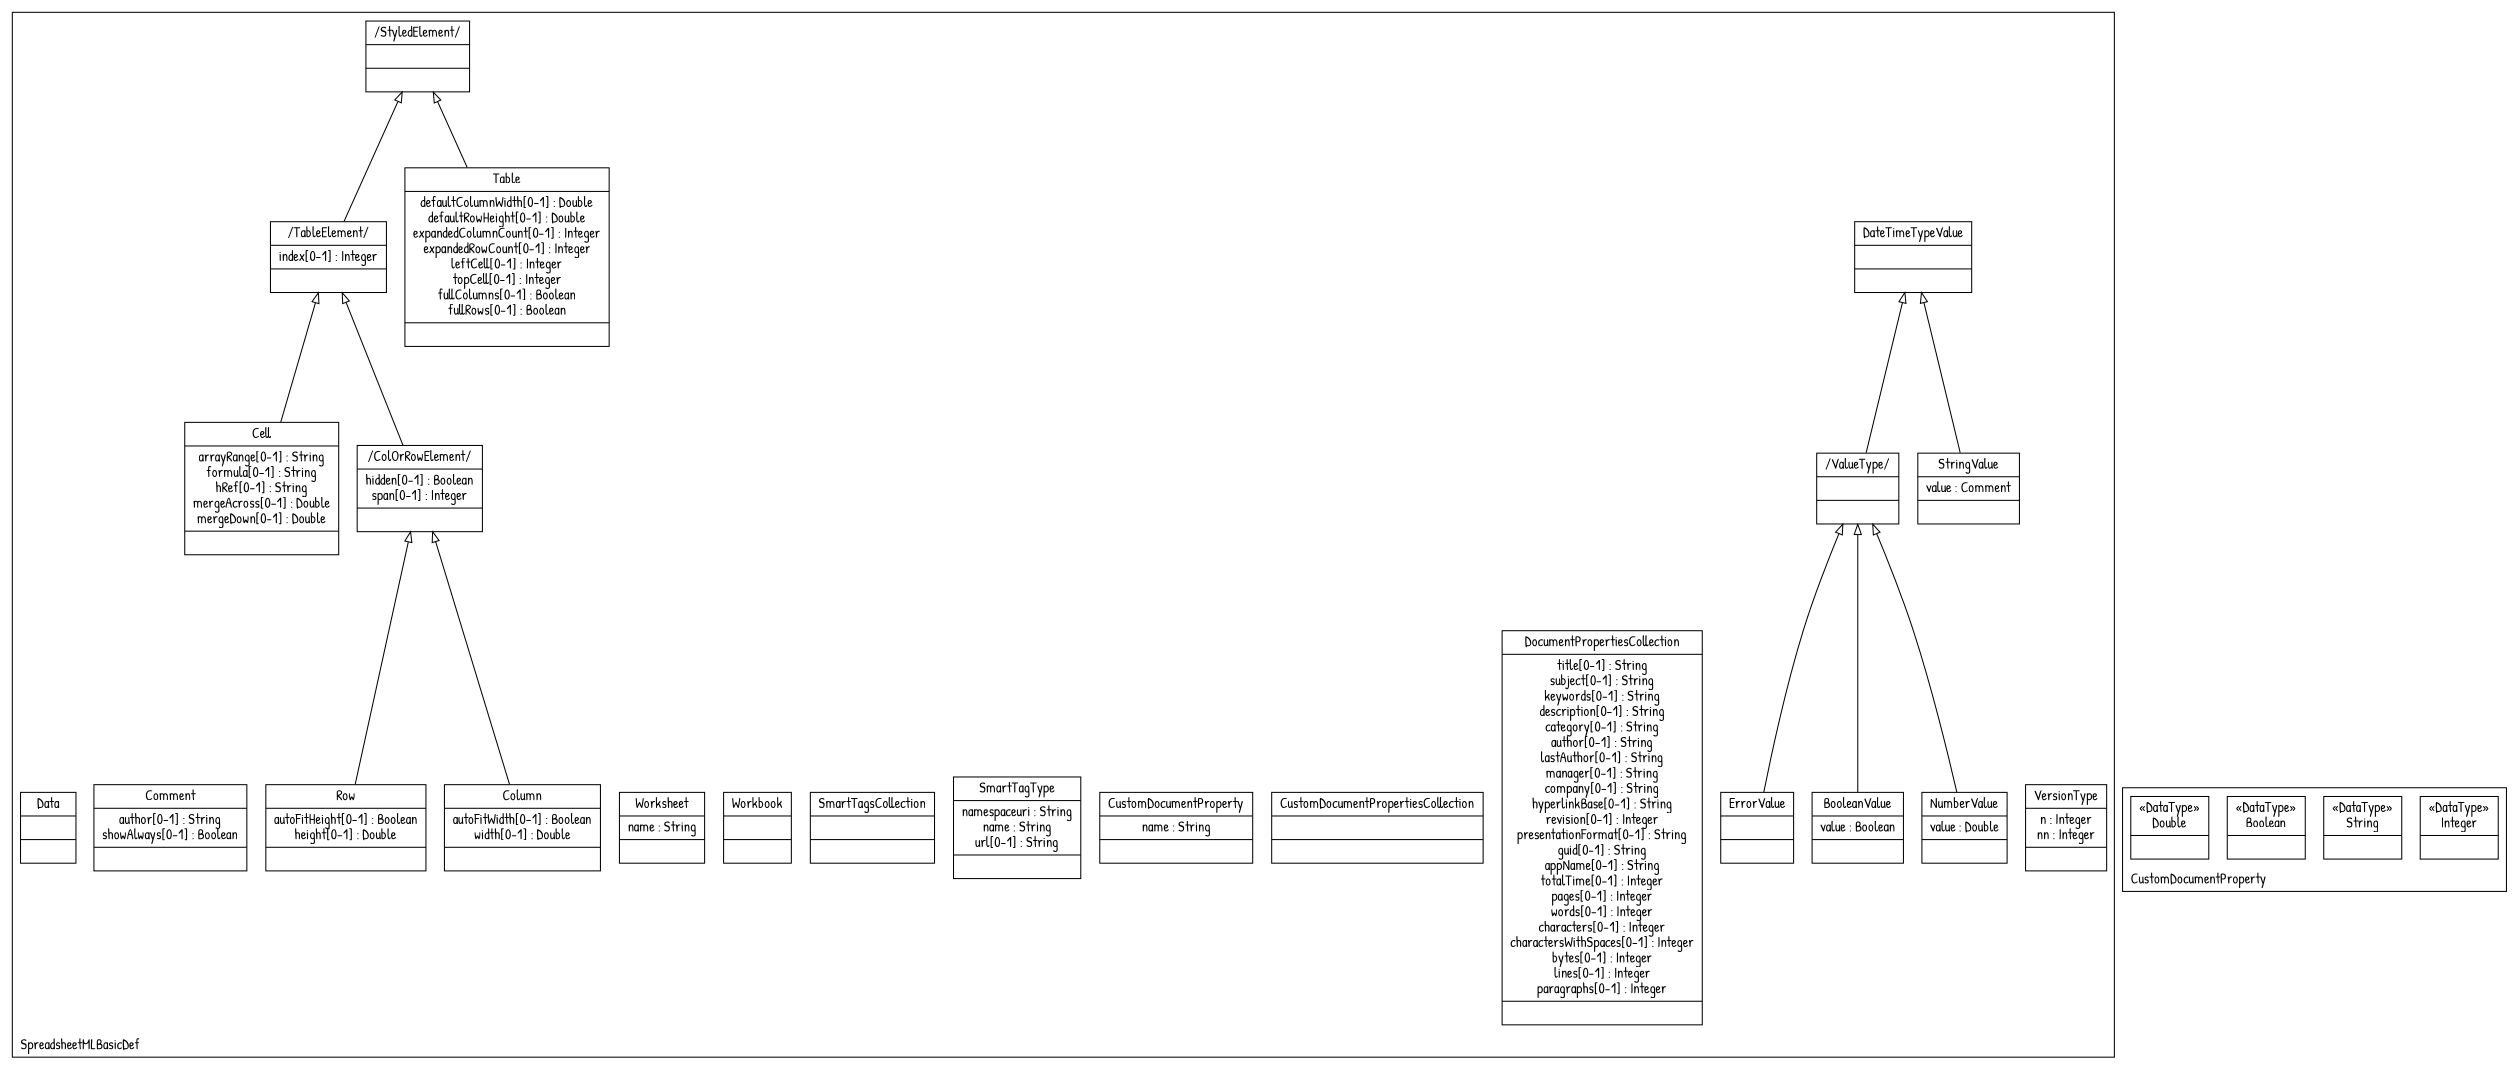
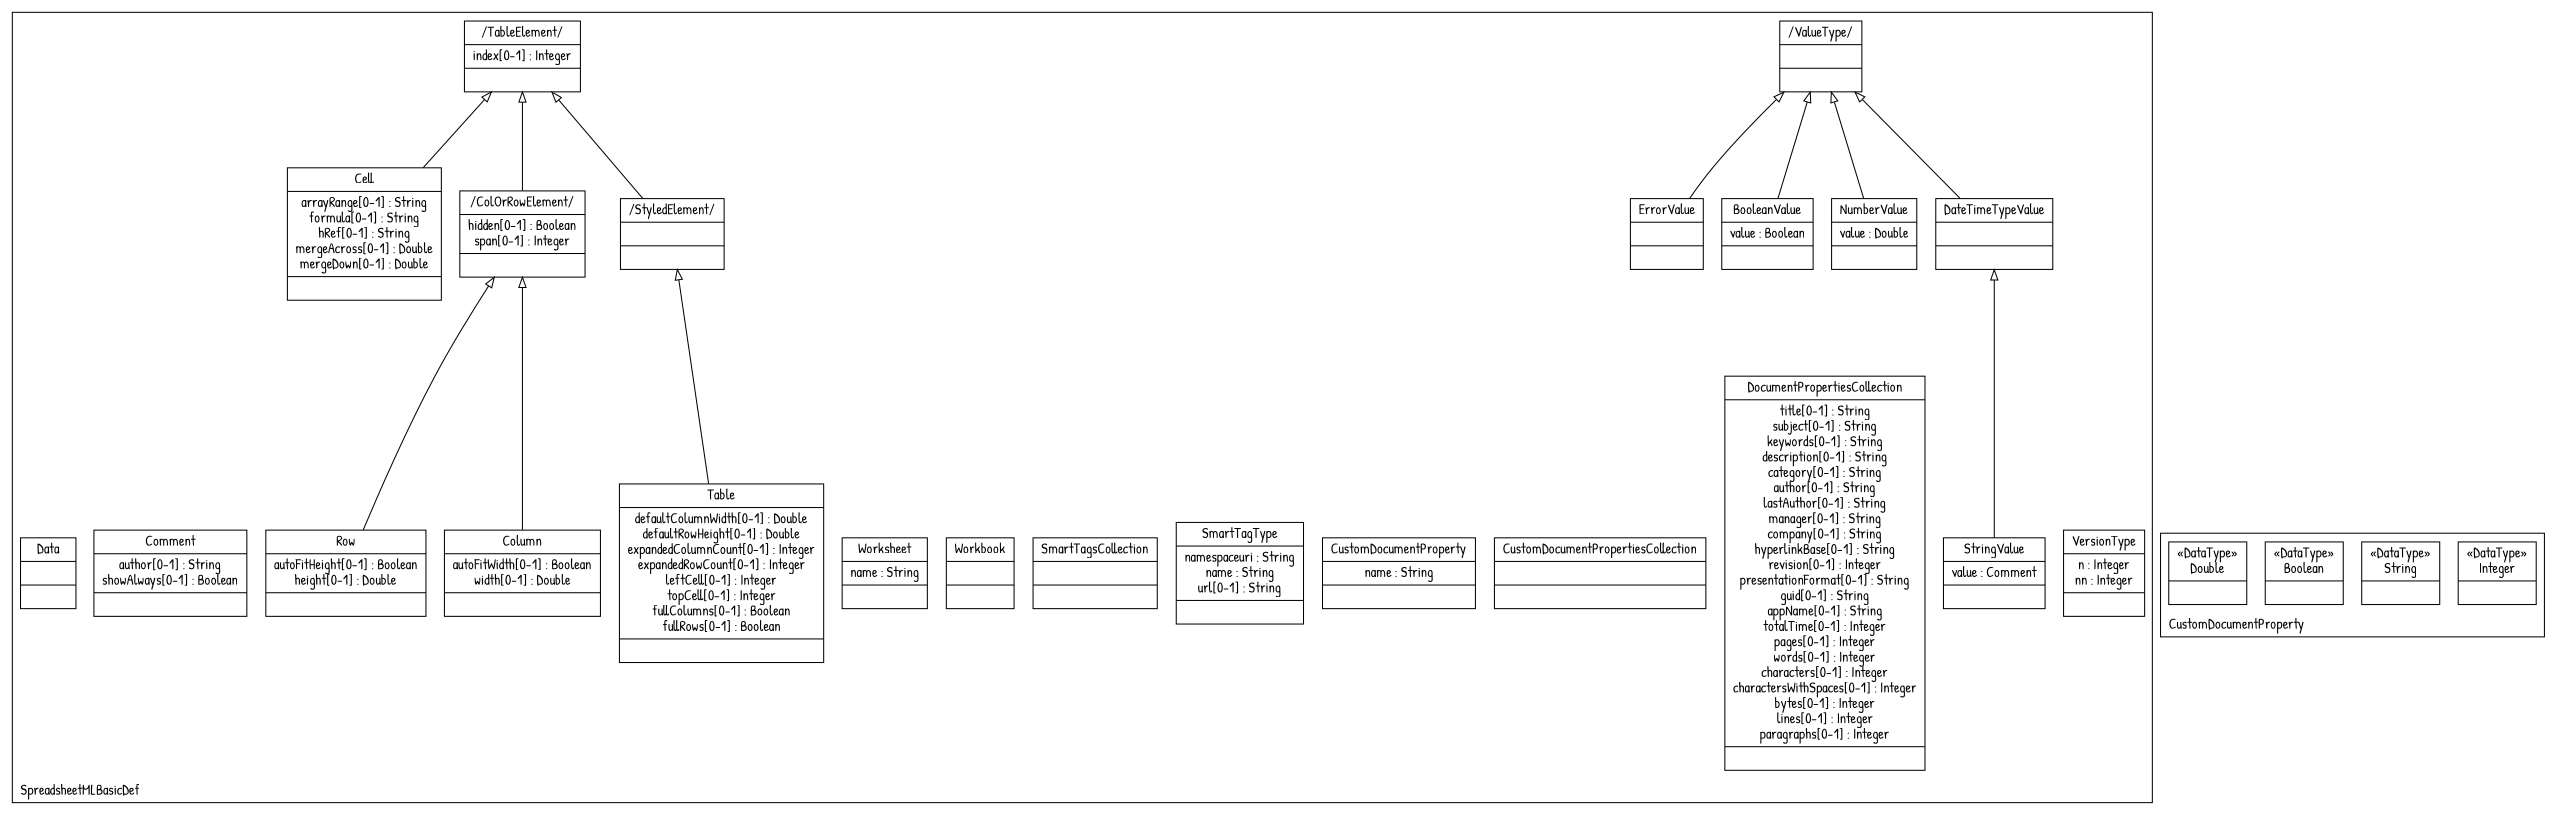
(371, 162) -> (601, 149)
(1884, 378) -> (1911, 149)
